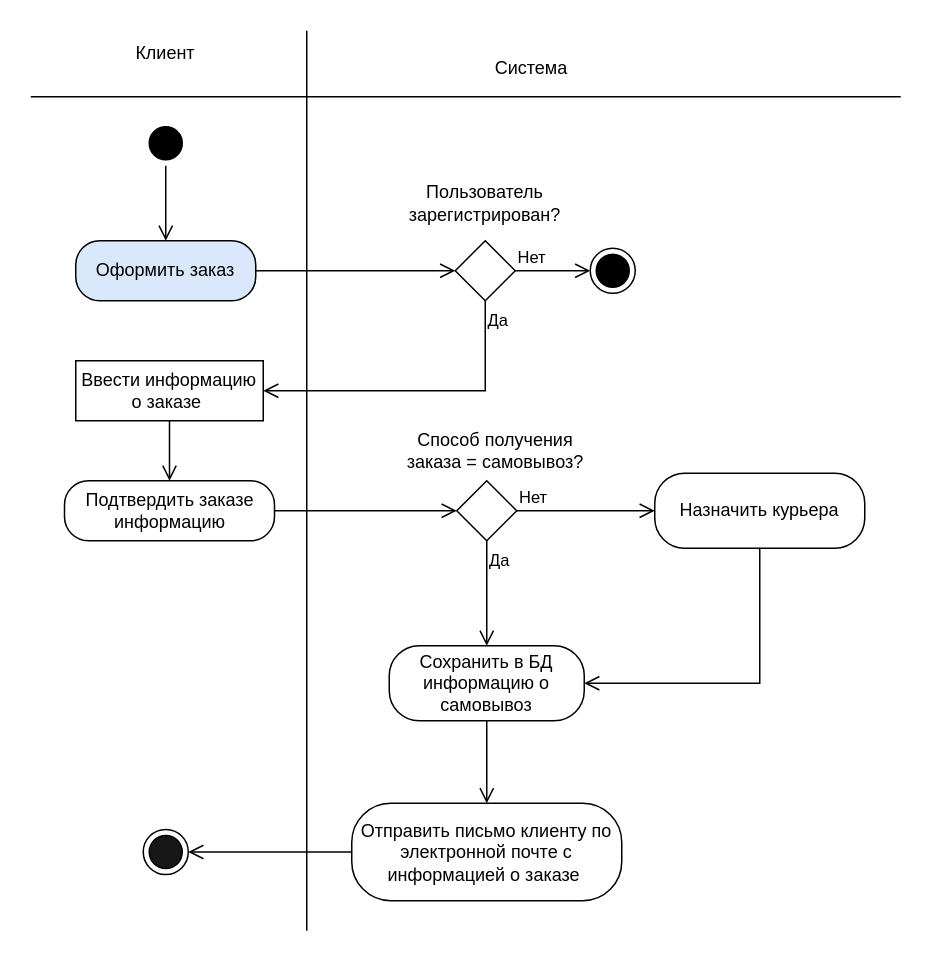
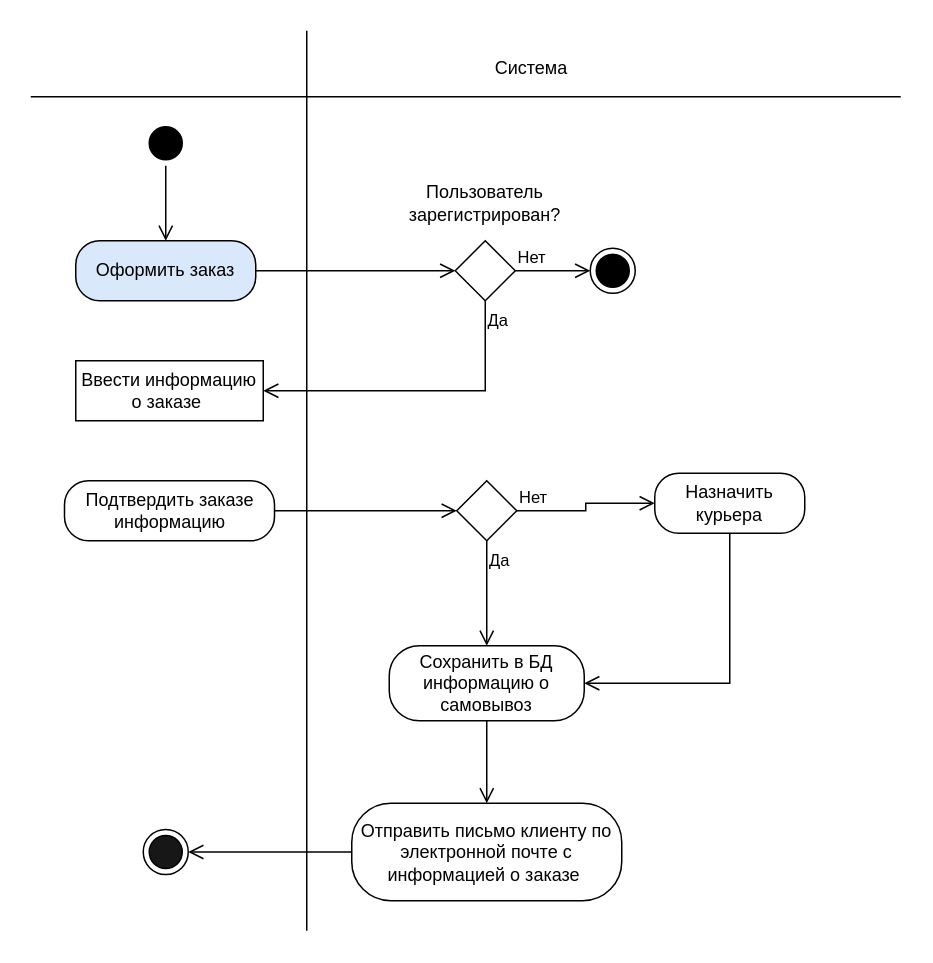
(166, 53) -> none
(170, 449) -> none
(496, 451) -> none
(760, 511) -> (730, 503)
